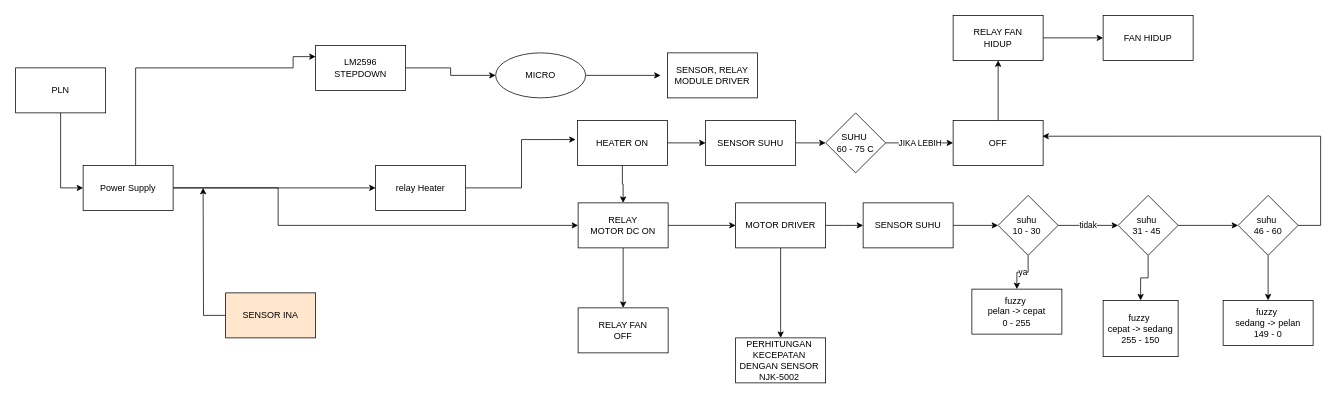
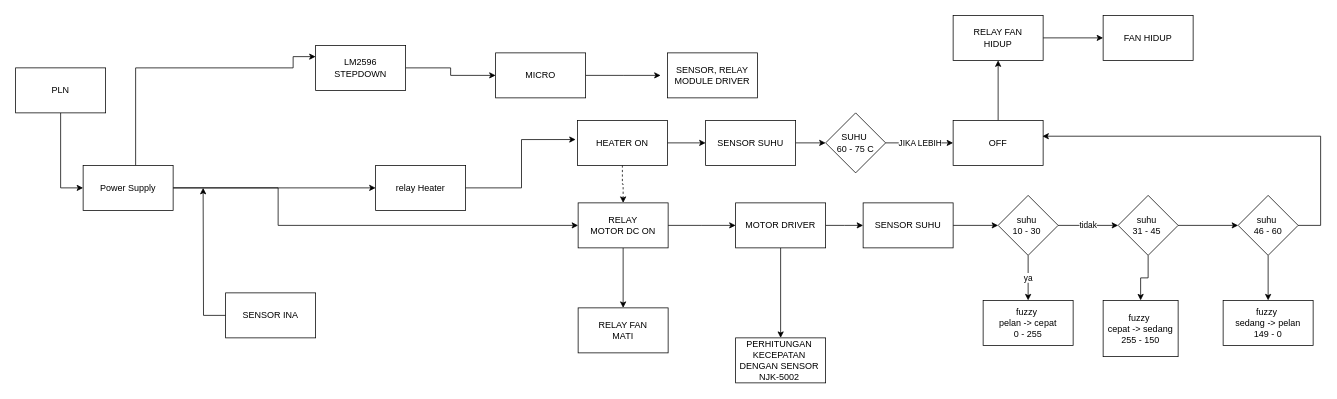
(540, 75) -> (540, 75)
(622, 182) -> (622, 182)
(1017, 312) -> (1028, 323)
(270, 315) -> (270, 315)
(623, 330) -> (623, 330)
